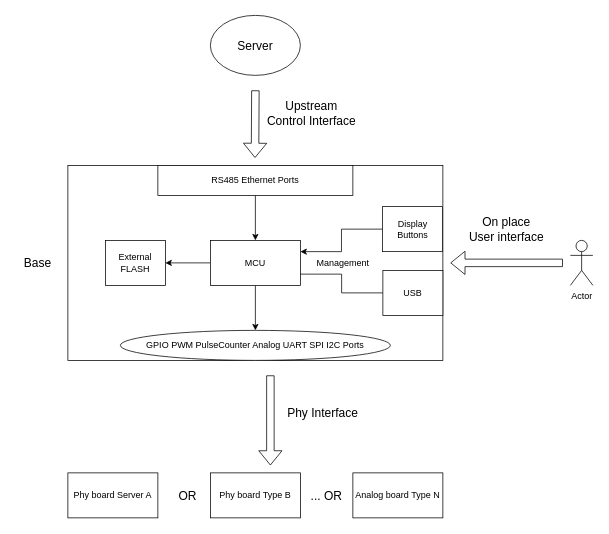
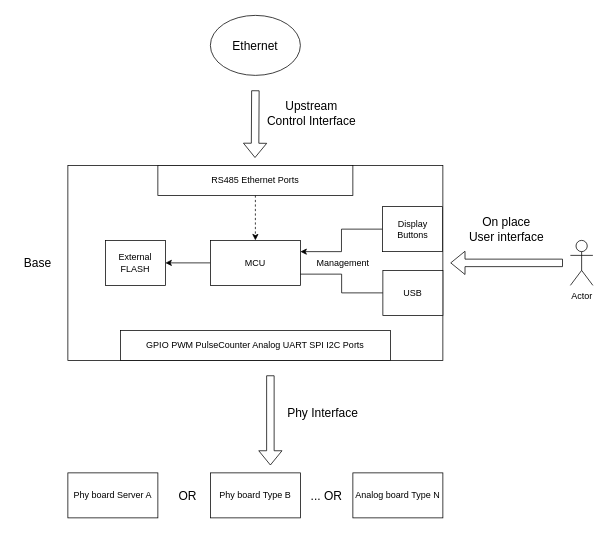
(255, 45) -> (255, 45)
(255, 215) -> (255, 215)
(255, 305) -> none
(255, 345) -> (255, 345)
